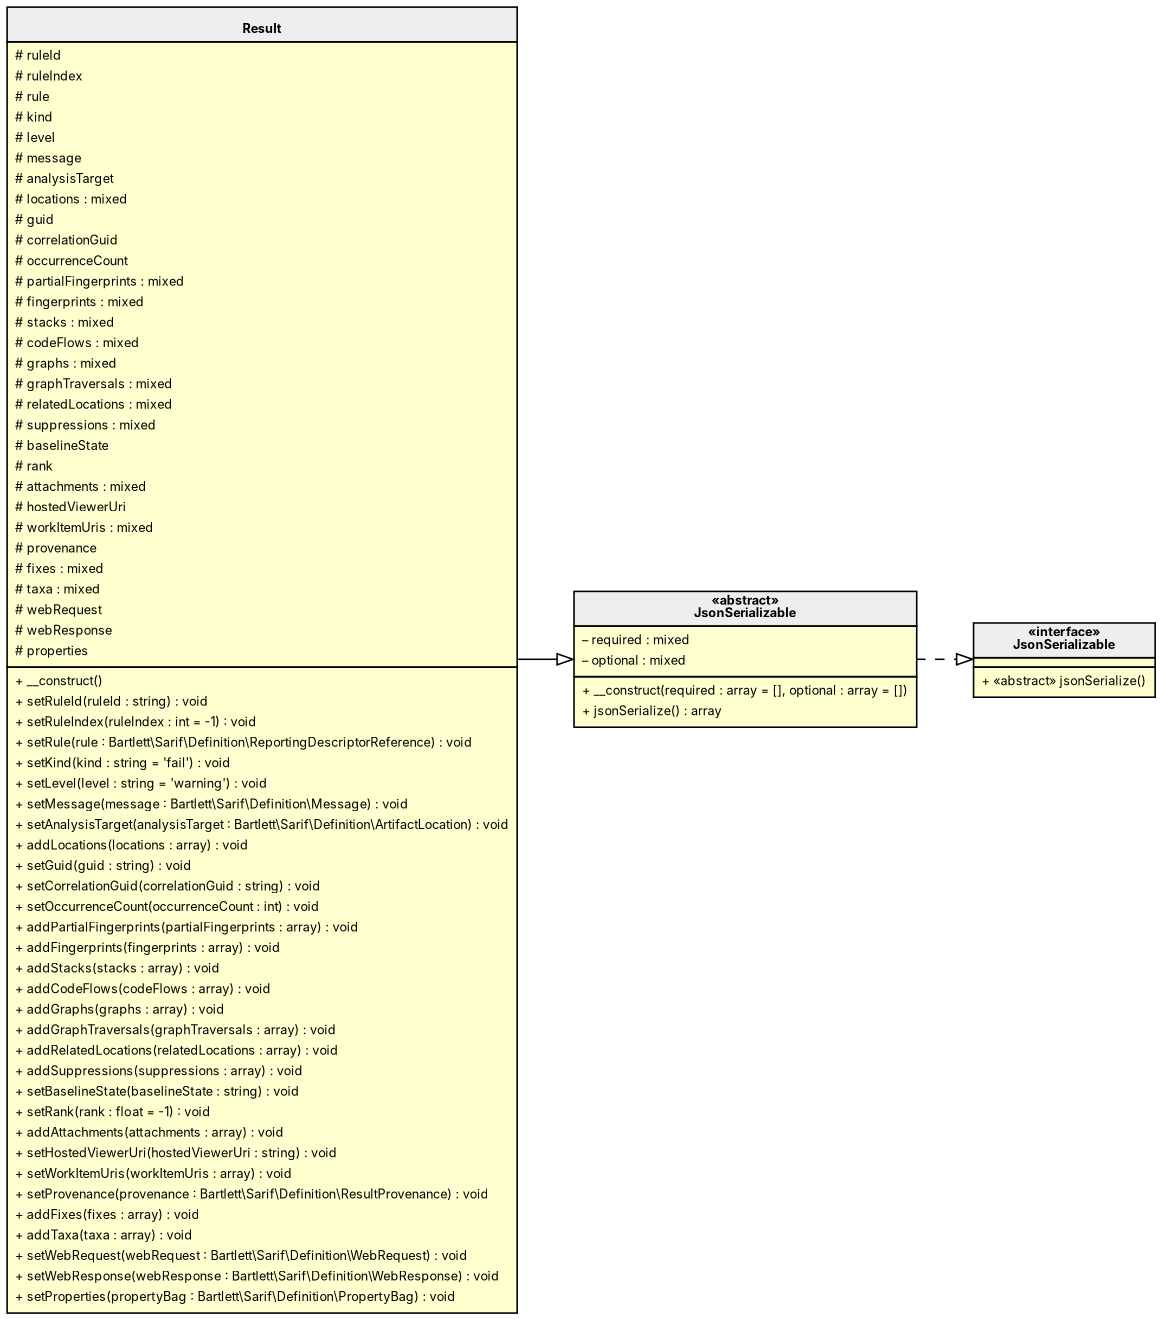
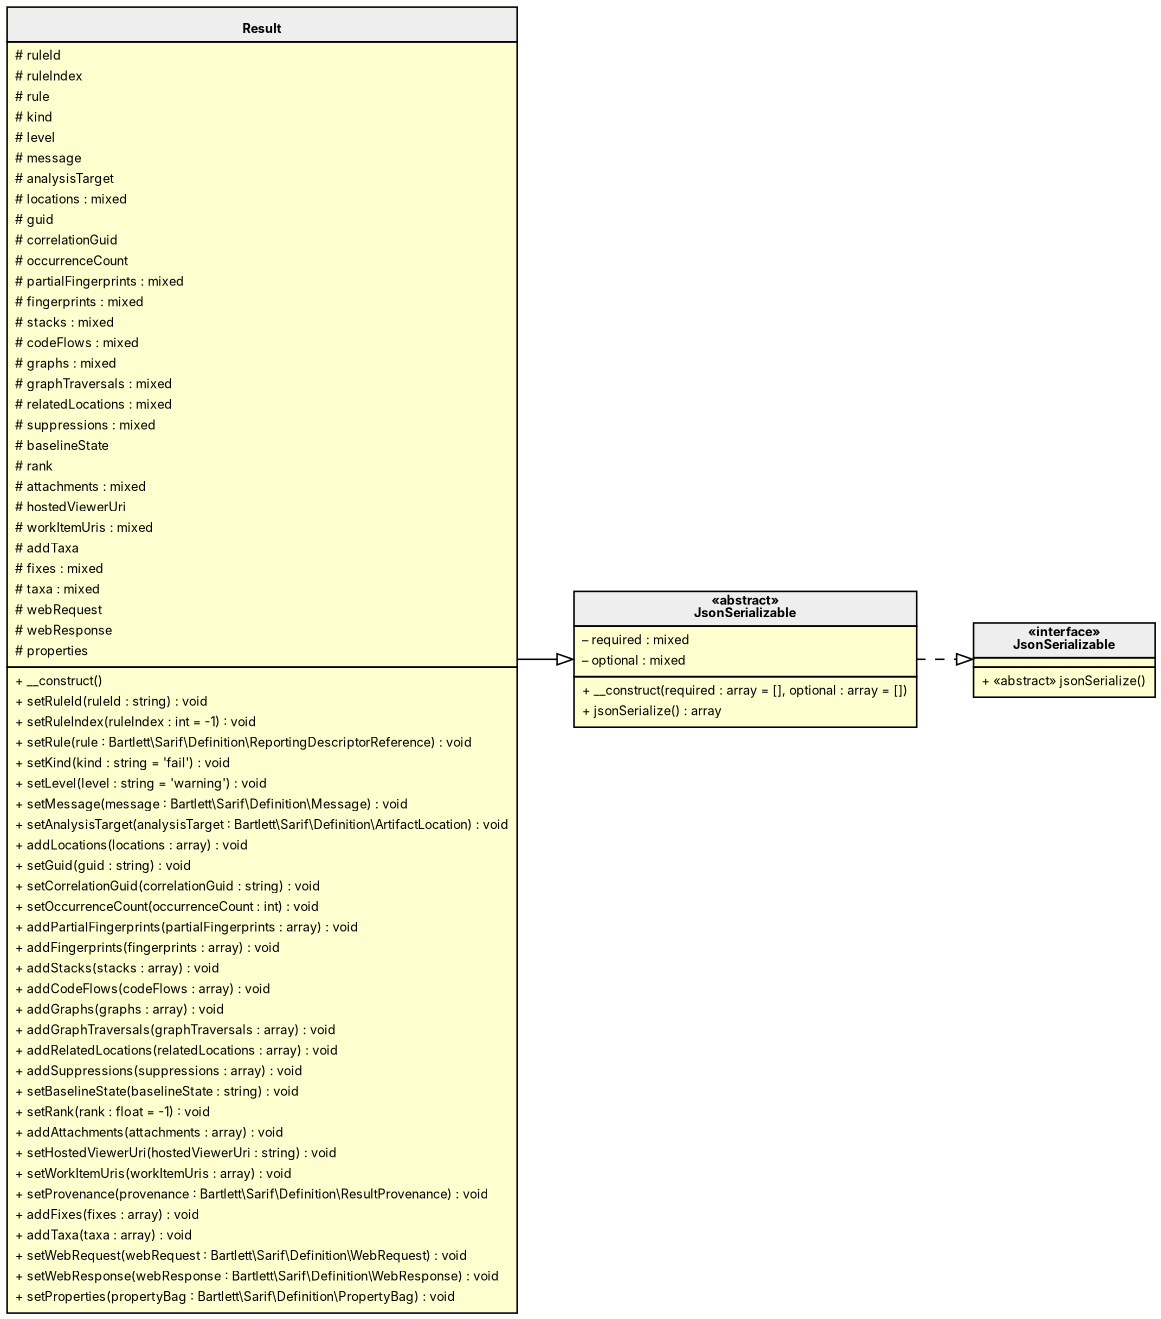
(56, 549) -> (47, 549)
